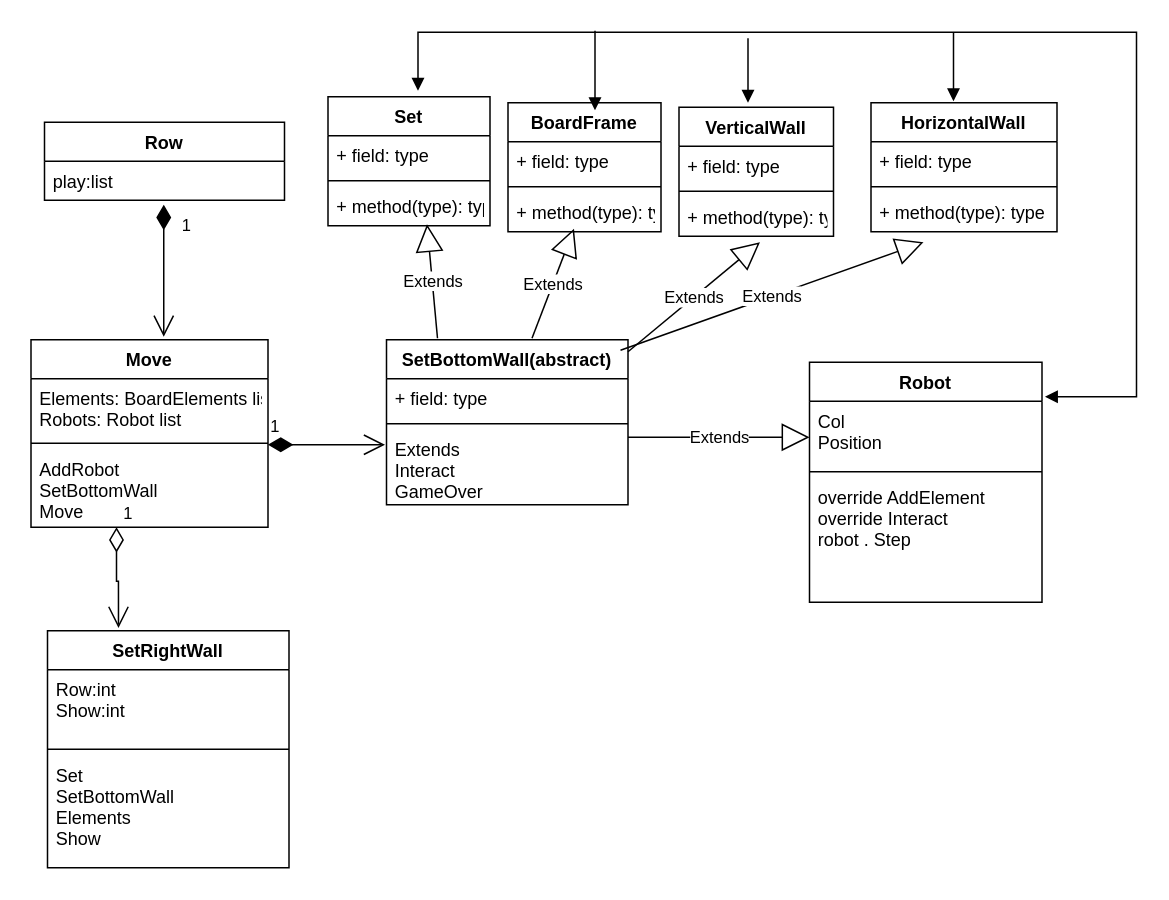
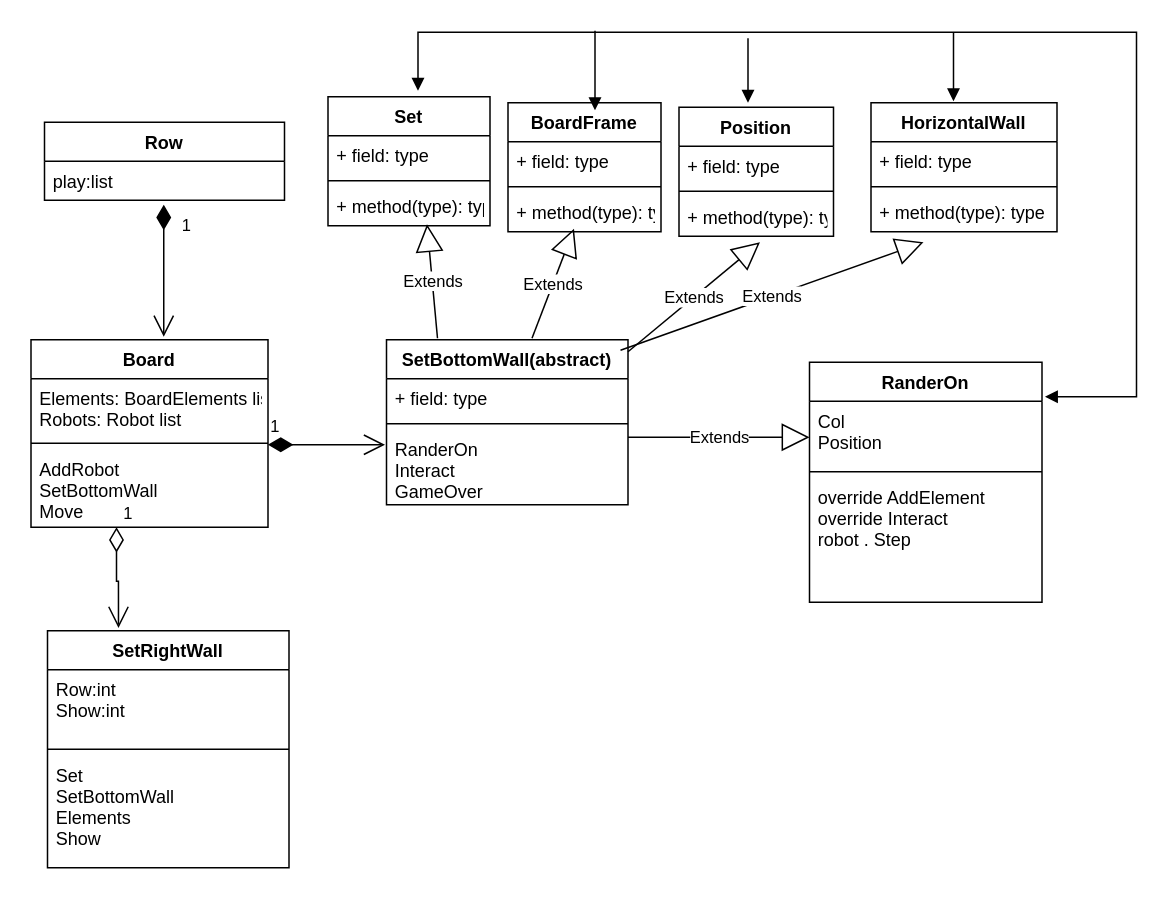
(755, 128) -> (755, 128)
(149, 360) -> (149, 360)
(925, 383) -> (925, 383)
(430, 450) -> (435, 450)
